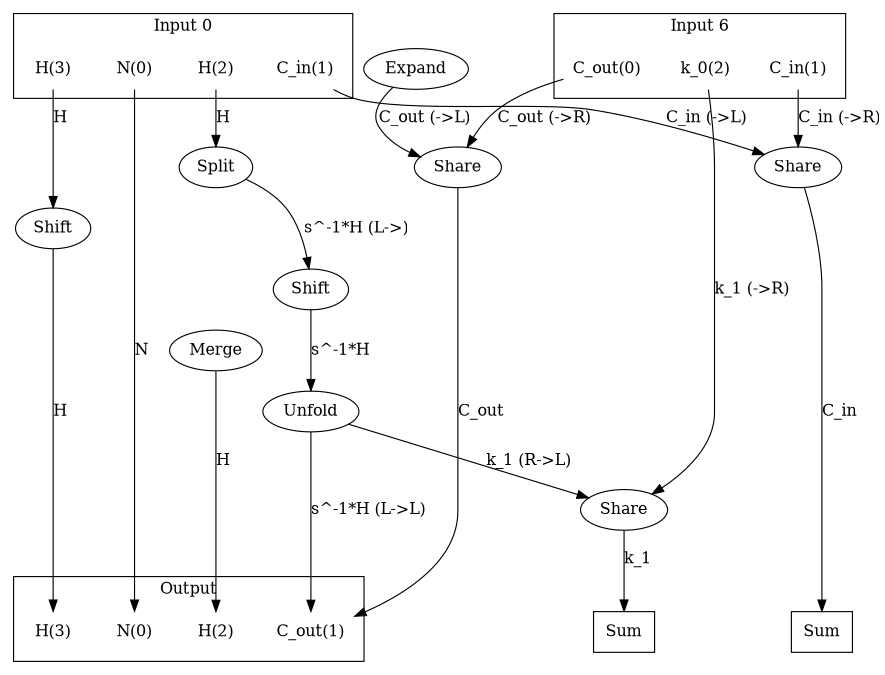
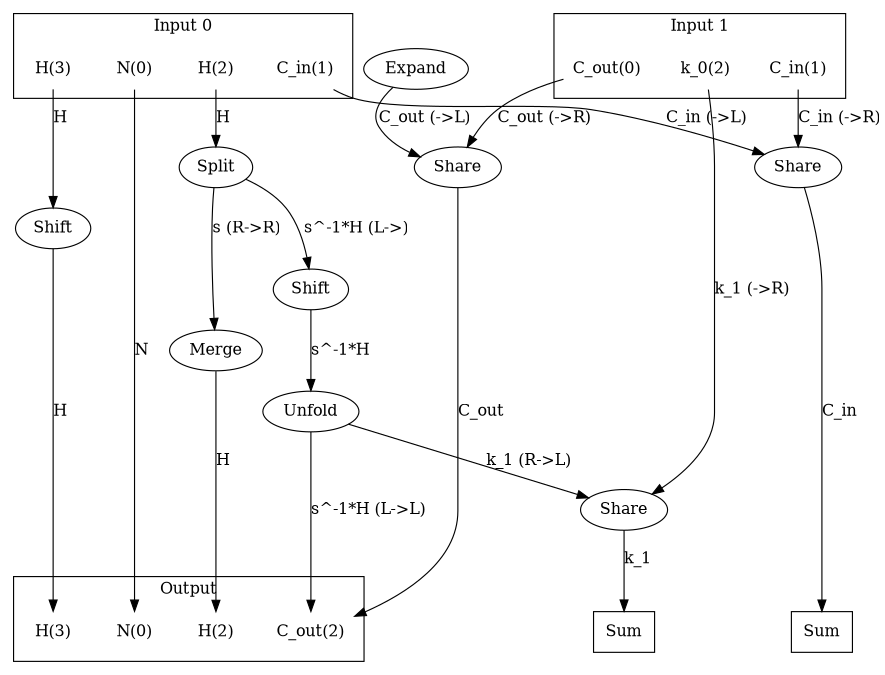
(700, 27) -> (700, 27)
none -> (212, 253)
(311, 632) -> (311, 632)
